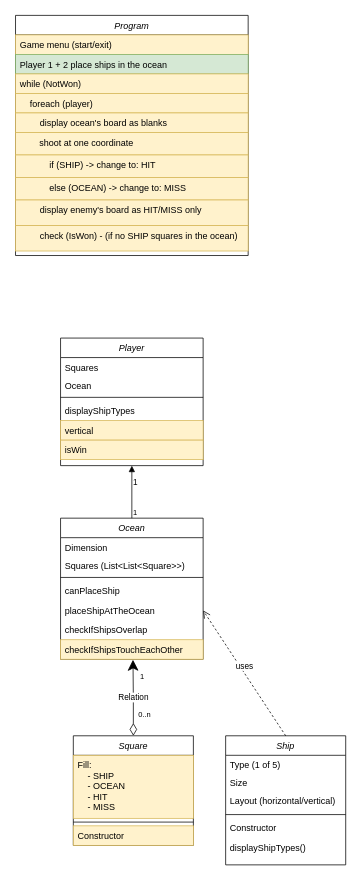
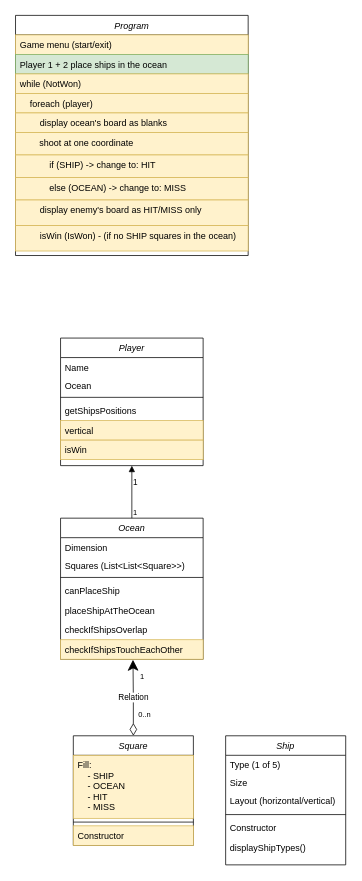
(130, 236) -> (128, 236)
(82, 368) -> (75, 368)
(101, 411) -> (104, 411)
(245, 673) -> none
